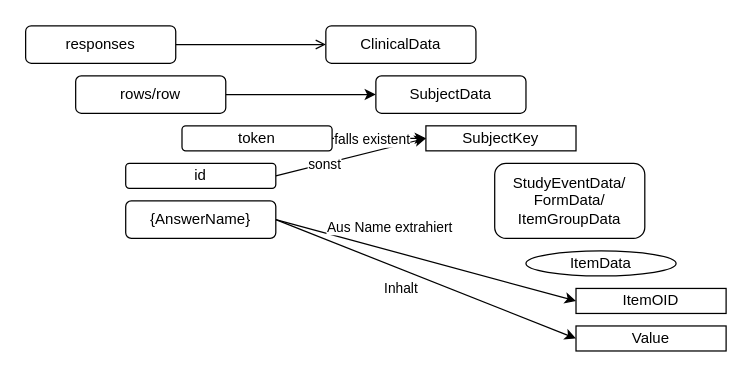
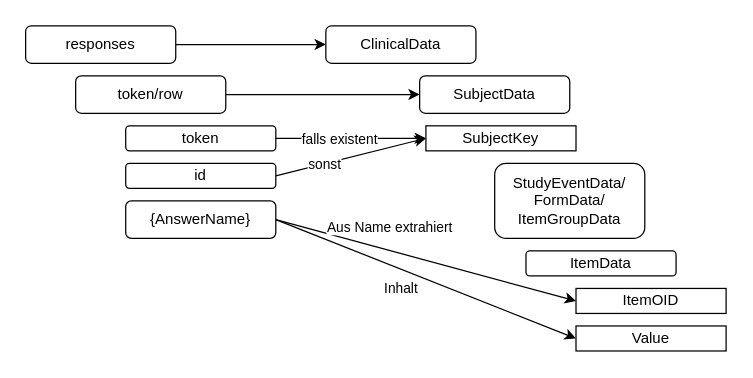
(318, 44) -> (316, 44)
(151, 94) -> (151, 94)
(451, 94) -> (494, 94)
(257, 138) -> (201, 138)
(601, 263) -> (601, 263)
